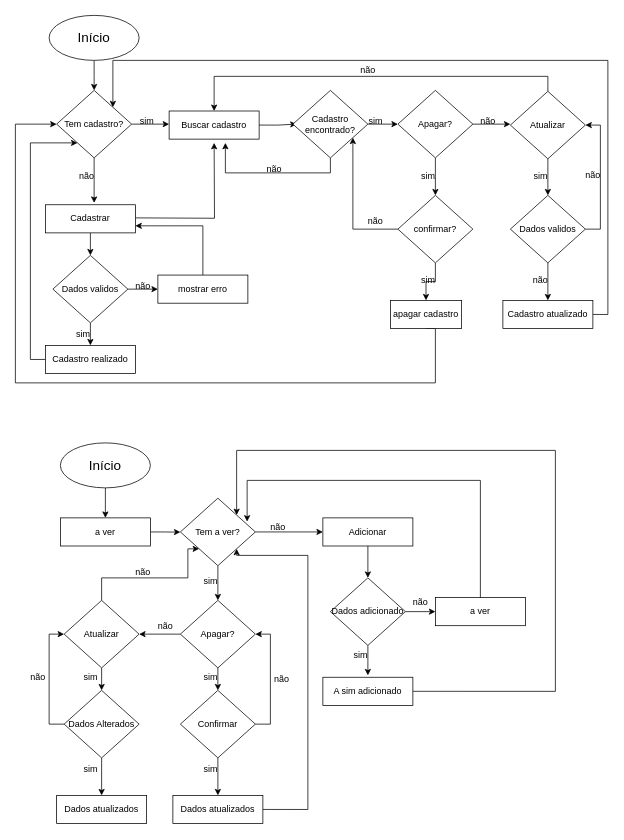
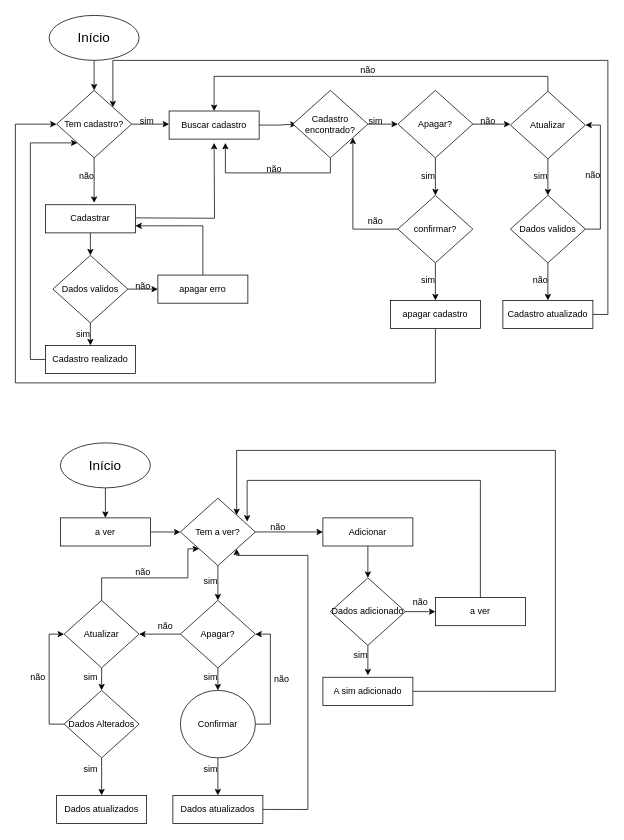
(203, 289) -> (203, 289)
(426, 314) -> (435, 314)
(218, 724) -> (218, 724)
